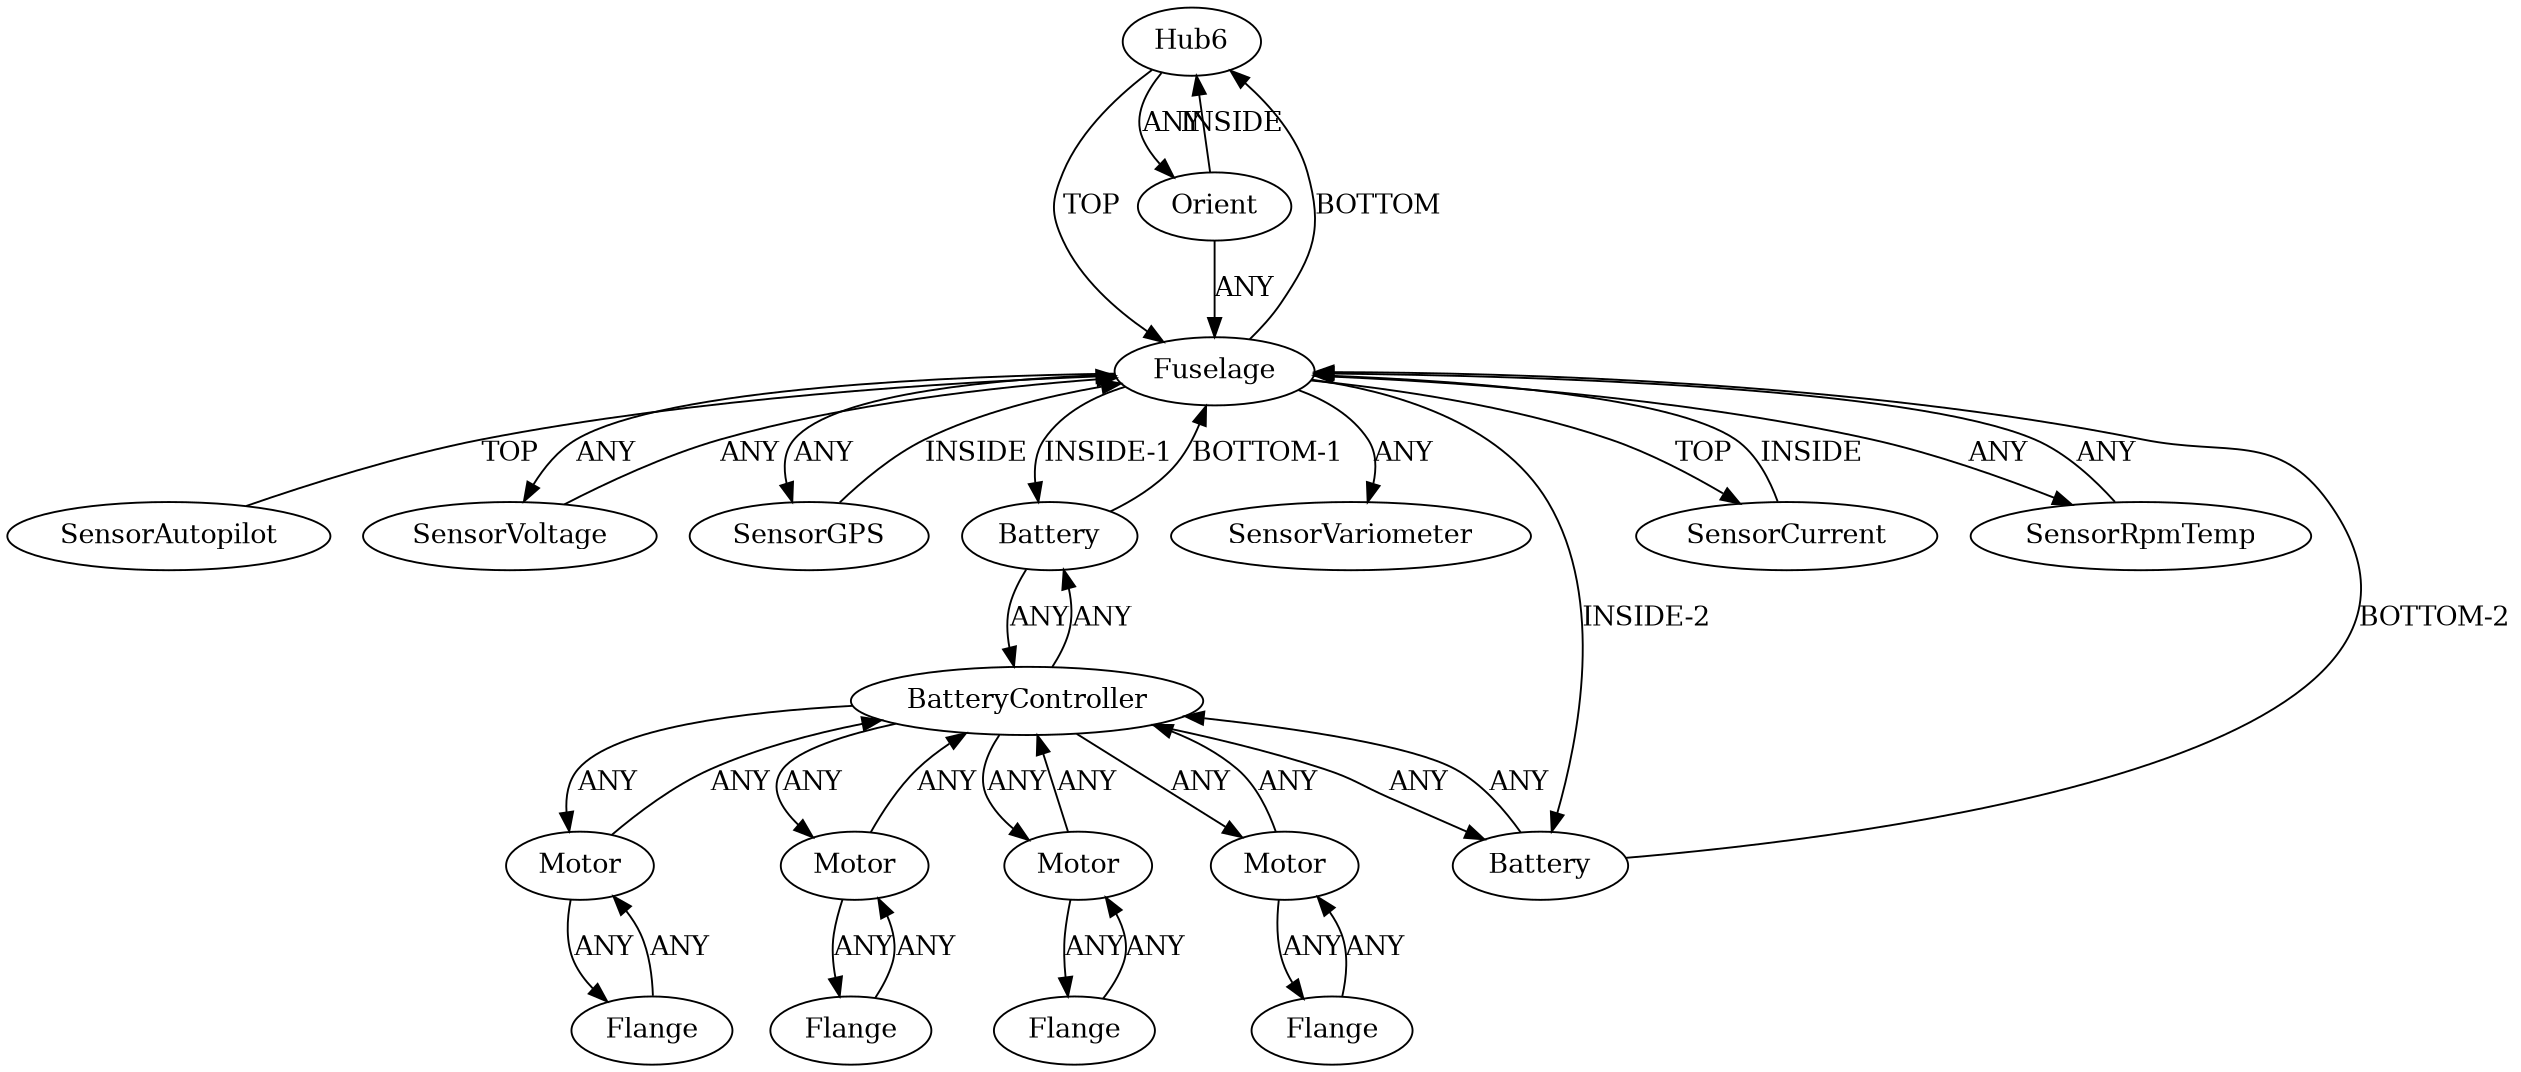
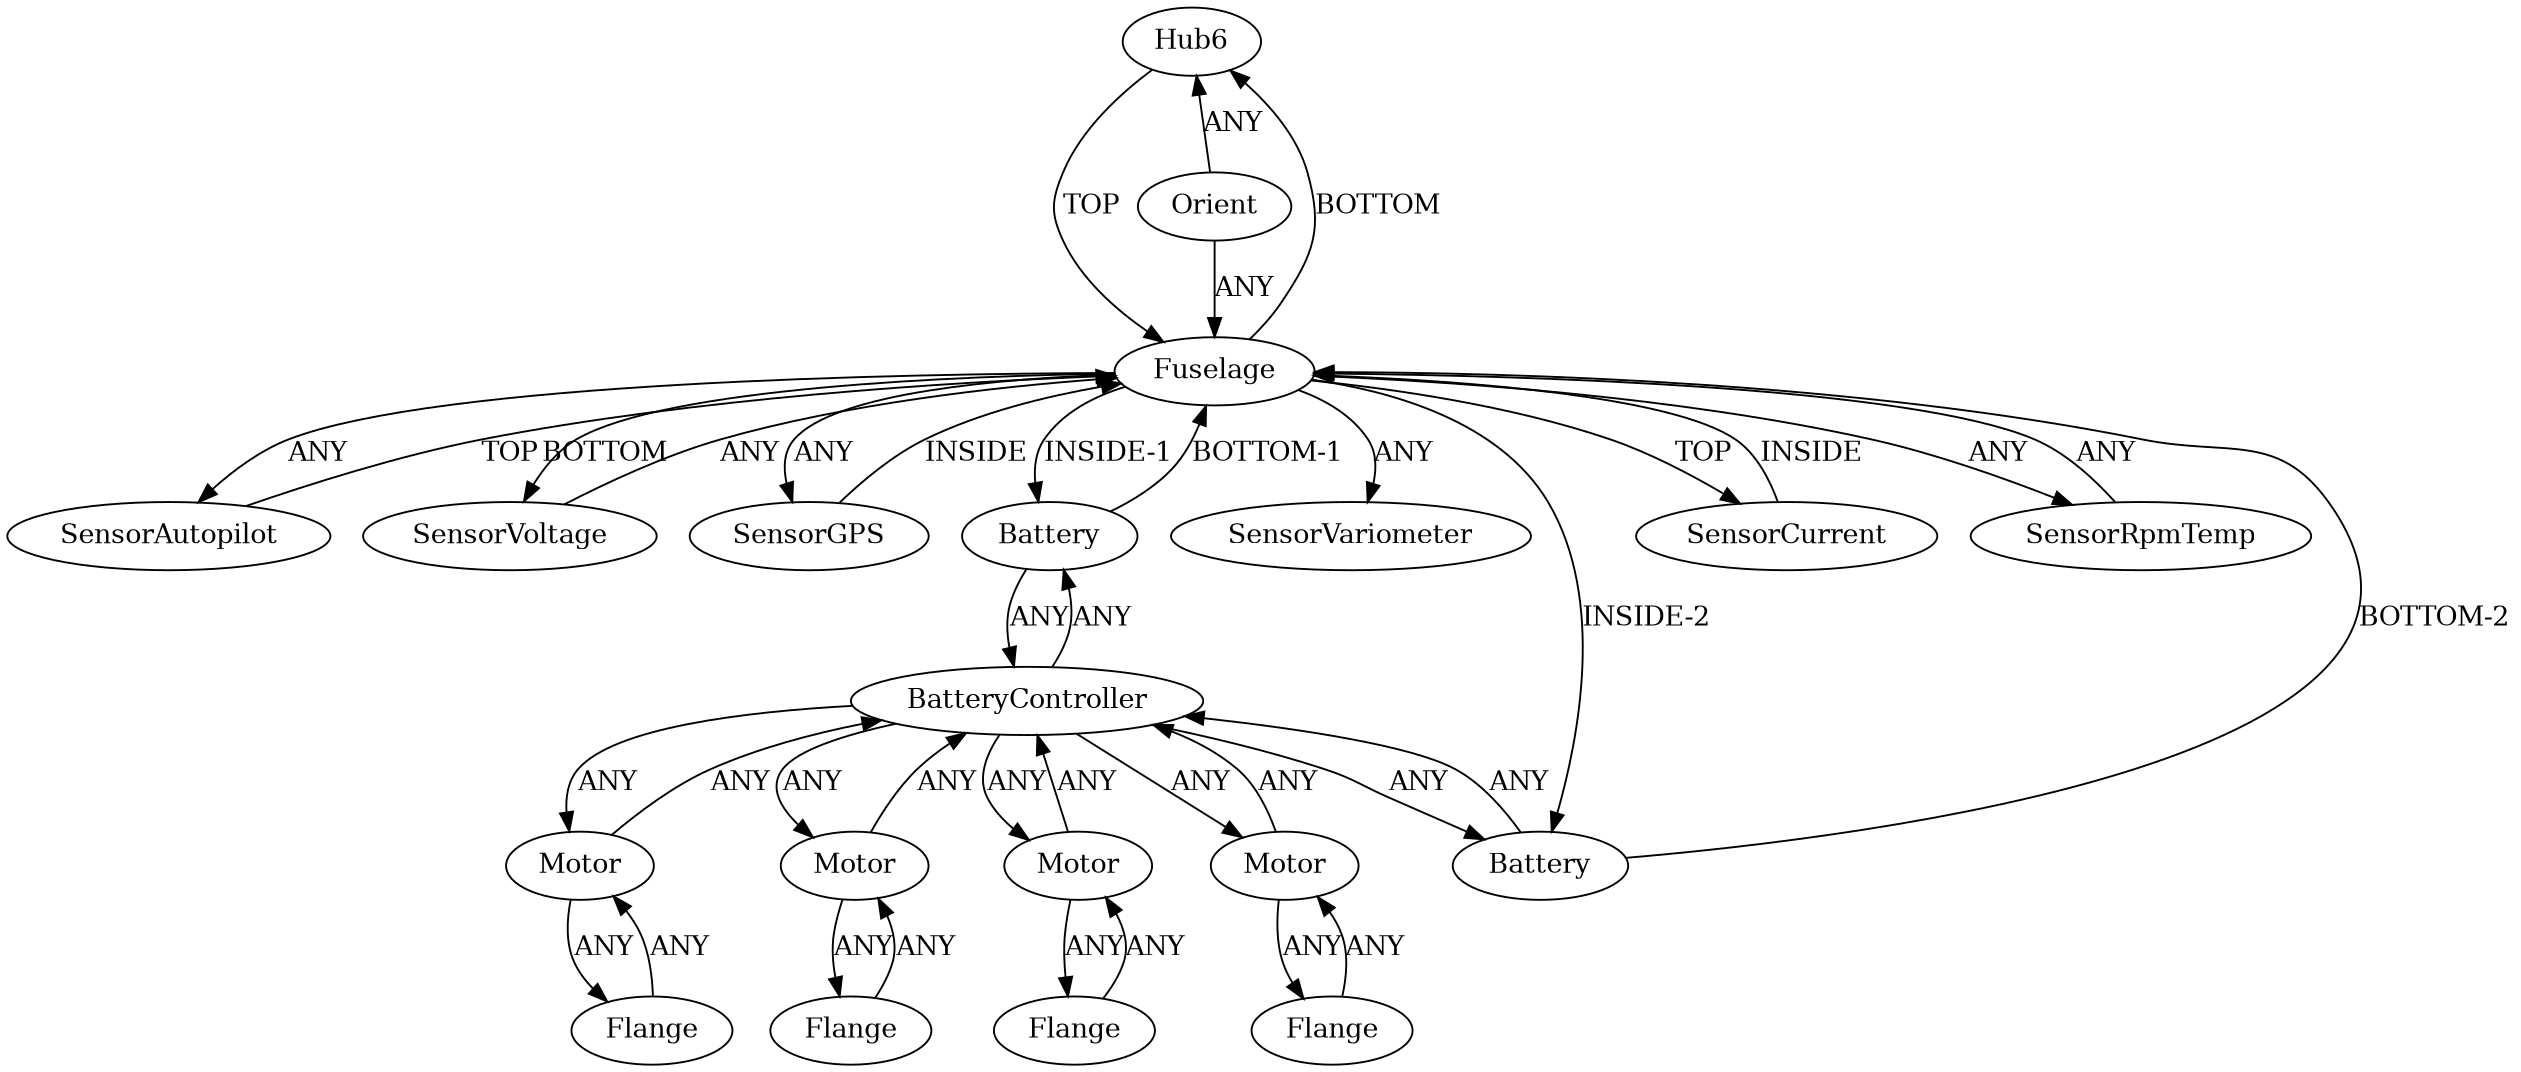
(1140, 118) -> none
(1233, 124) -> (1233, 124)
none -> (654, 387)
(606, 454) -> (606, 454)
